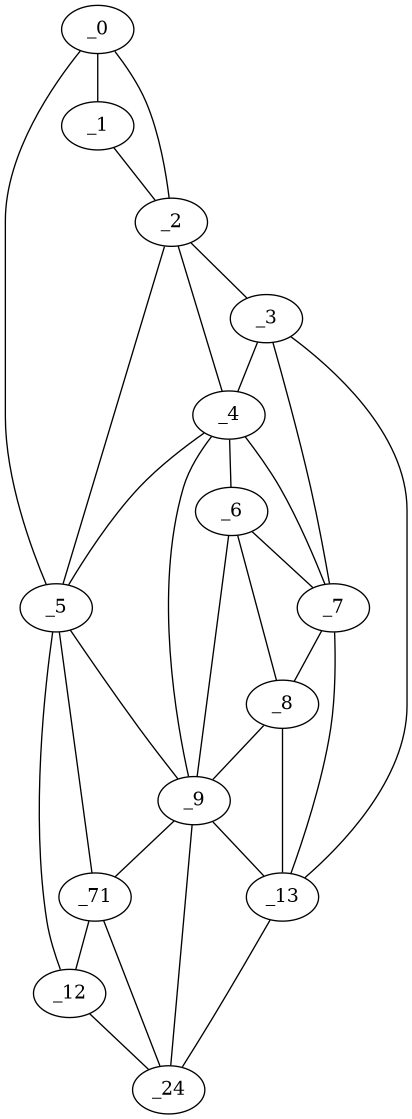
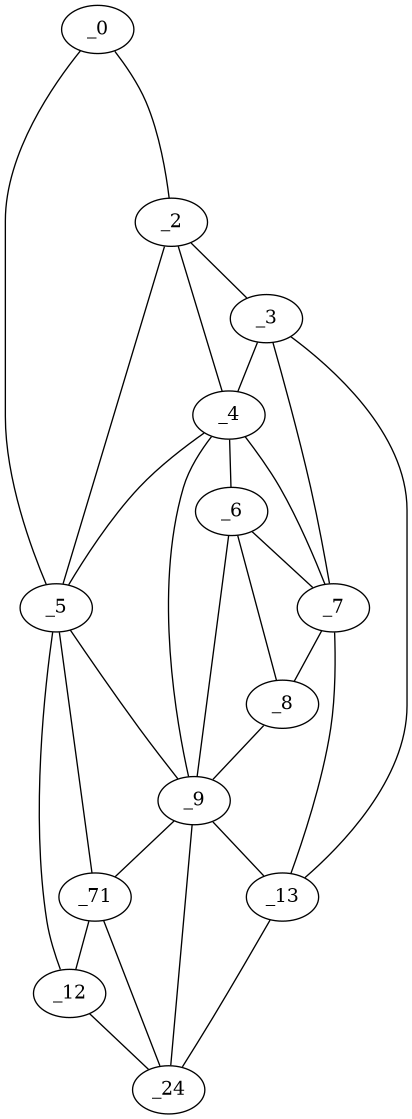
(98, 126) -> none
(283, 801) -> none
